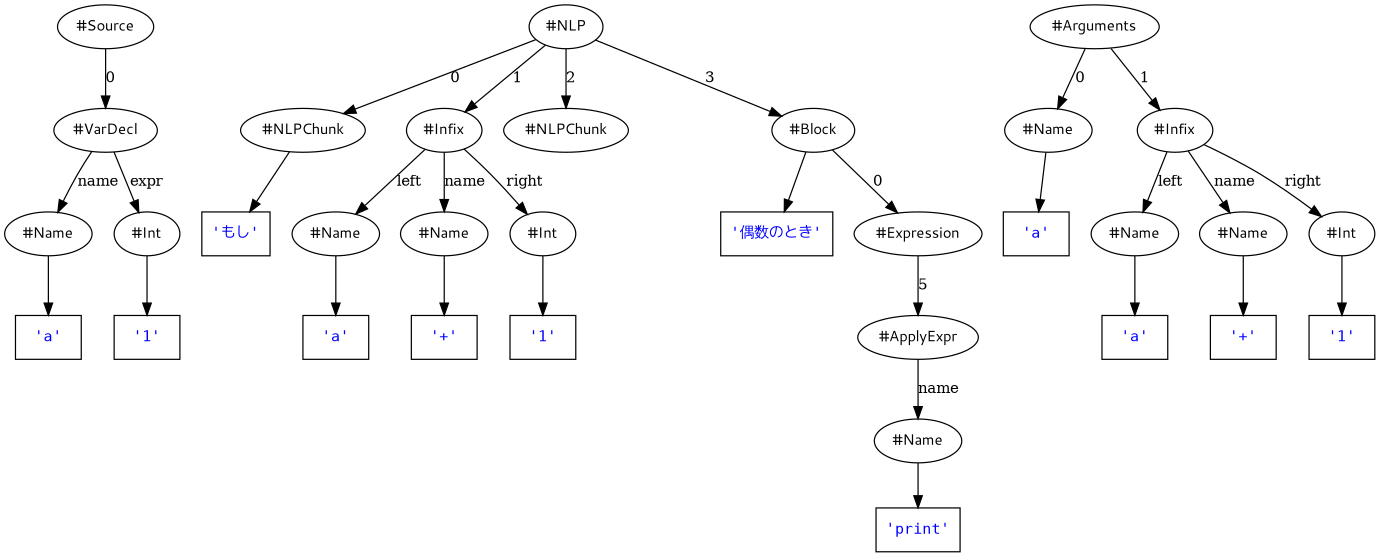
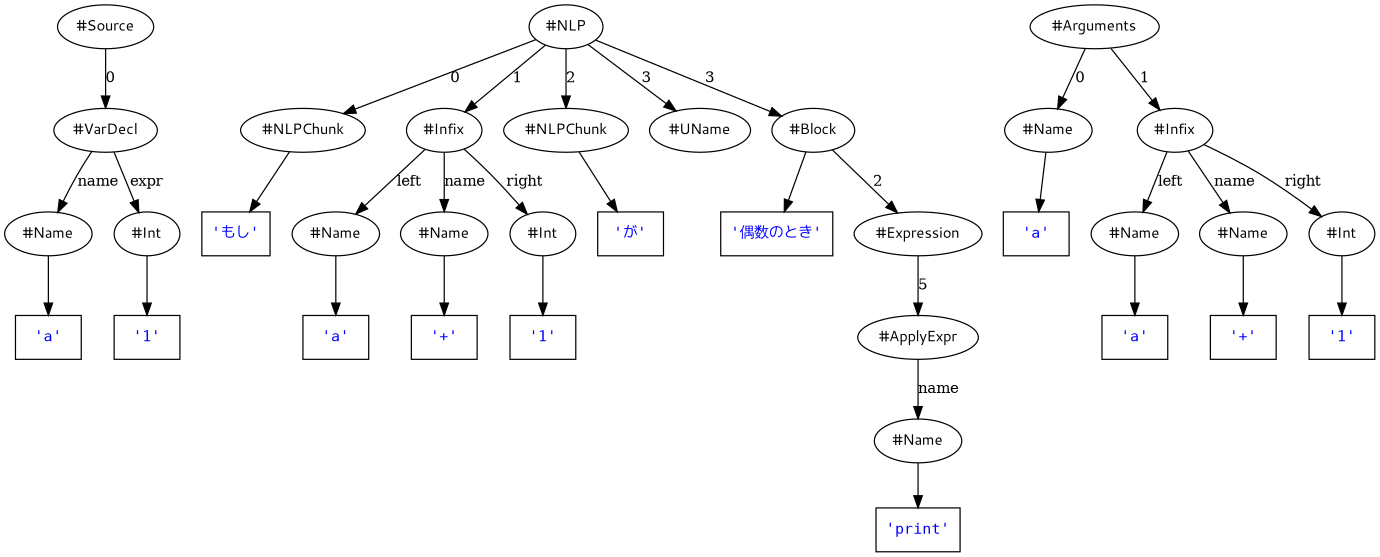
none -> (700, 130)
(878, 182) -> (878, 182)
none -> (631, 234)
